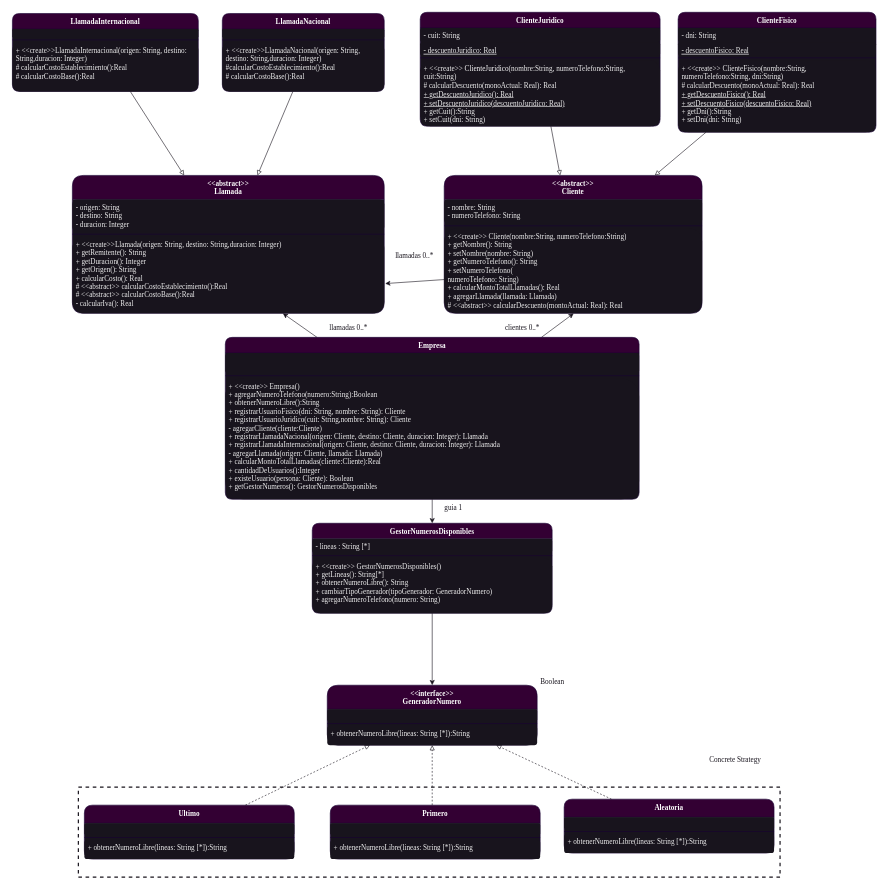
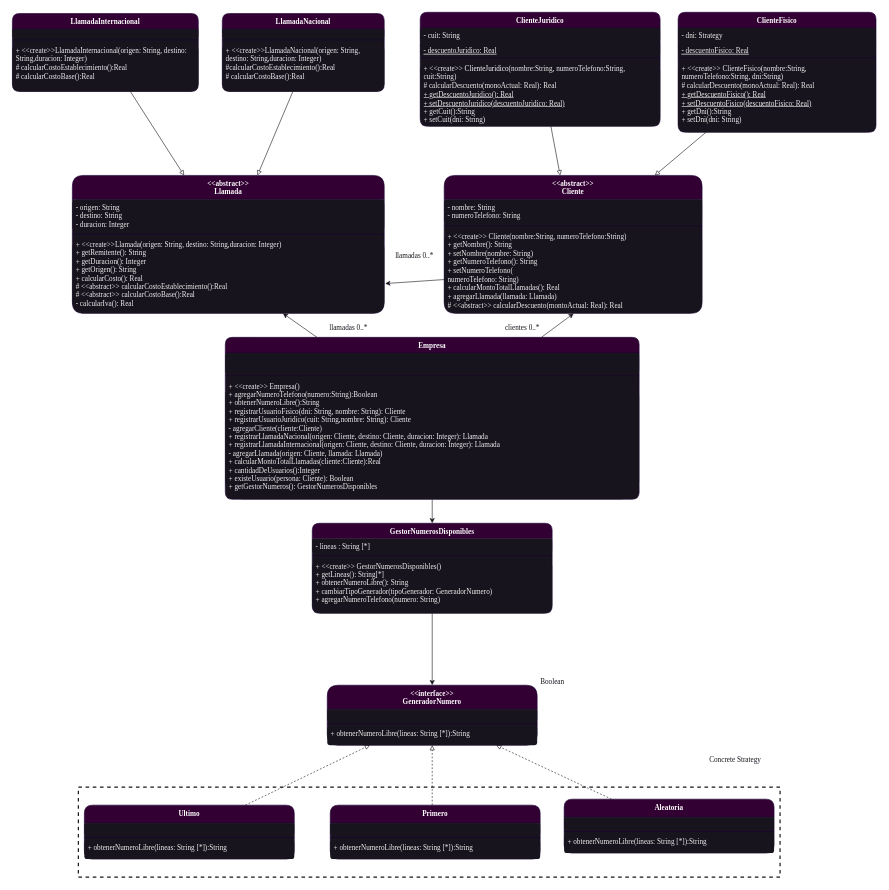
(703, 36) -> (708, 36)
(453, 509) -> none
